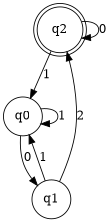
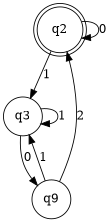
(23, 116) -> (23, 116)
(51, 199) -> (51, 199)
